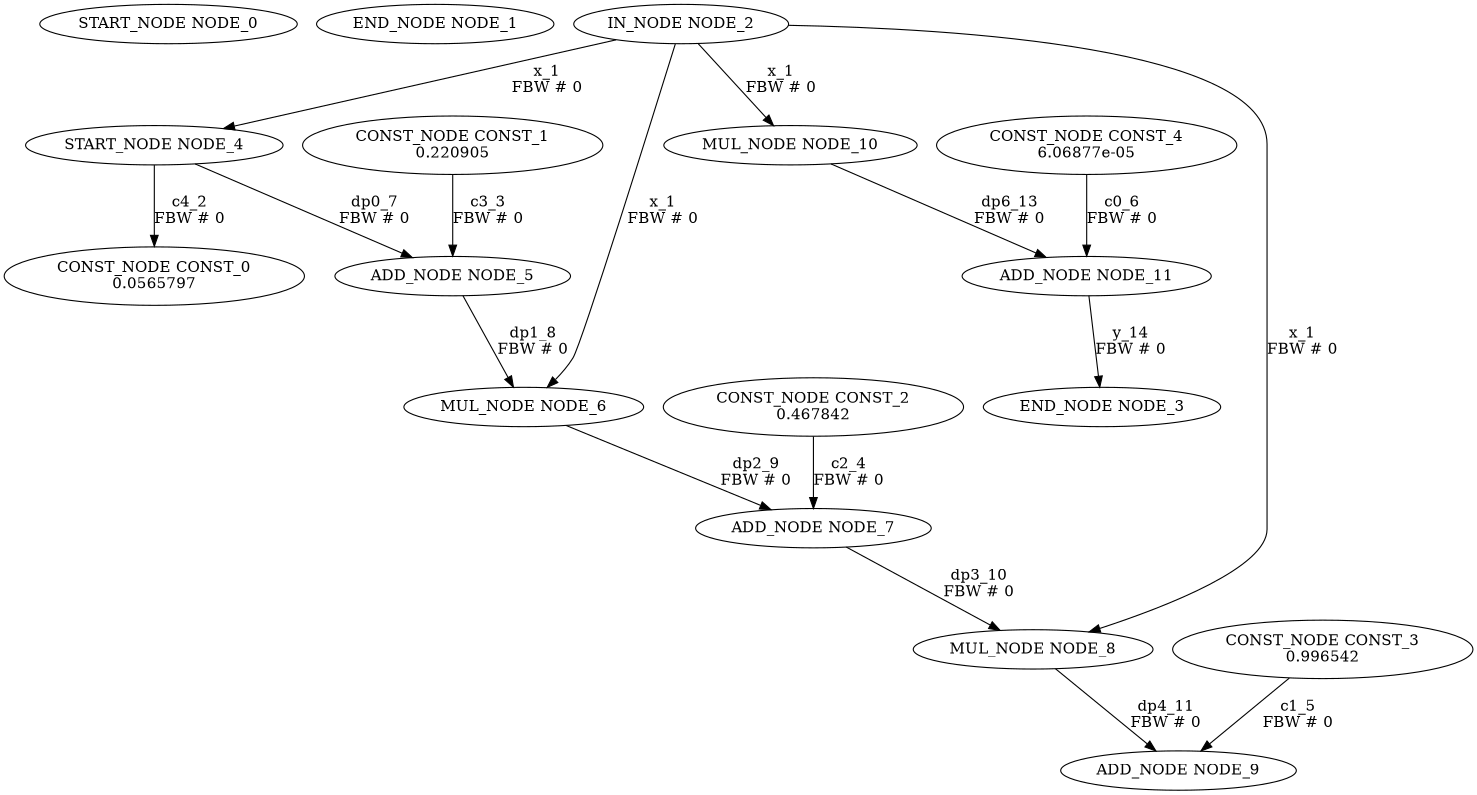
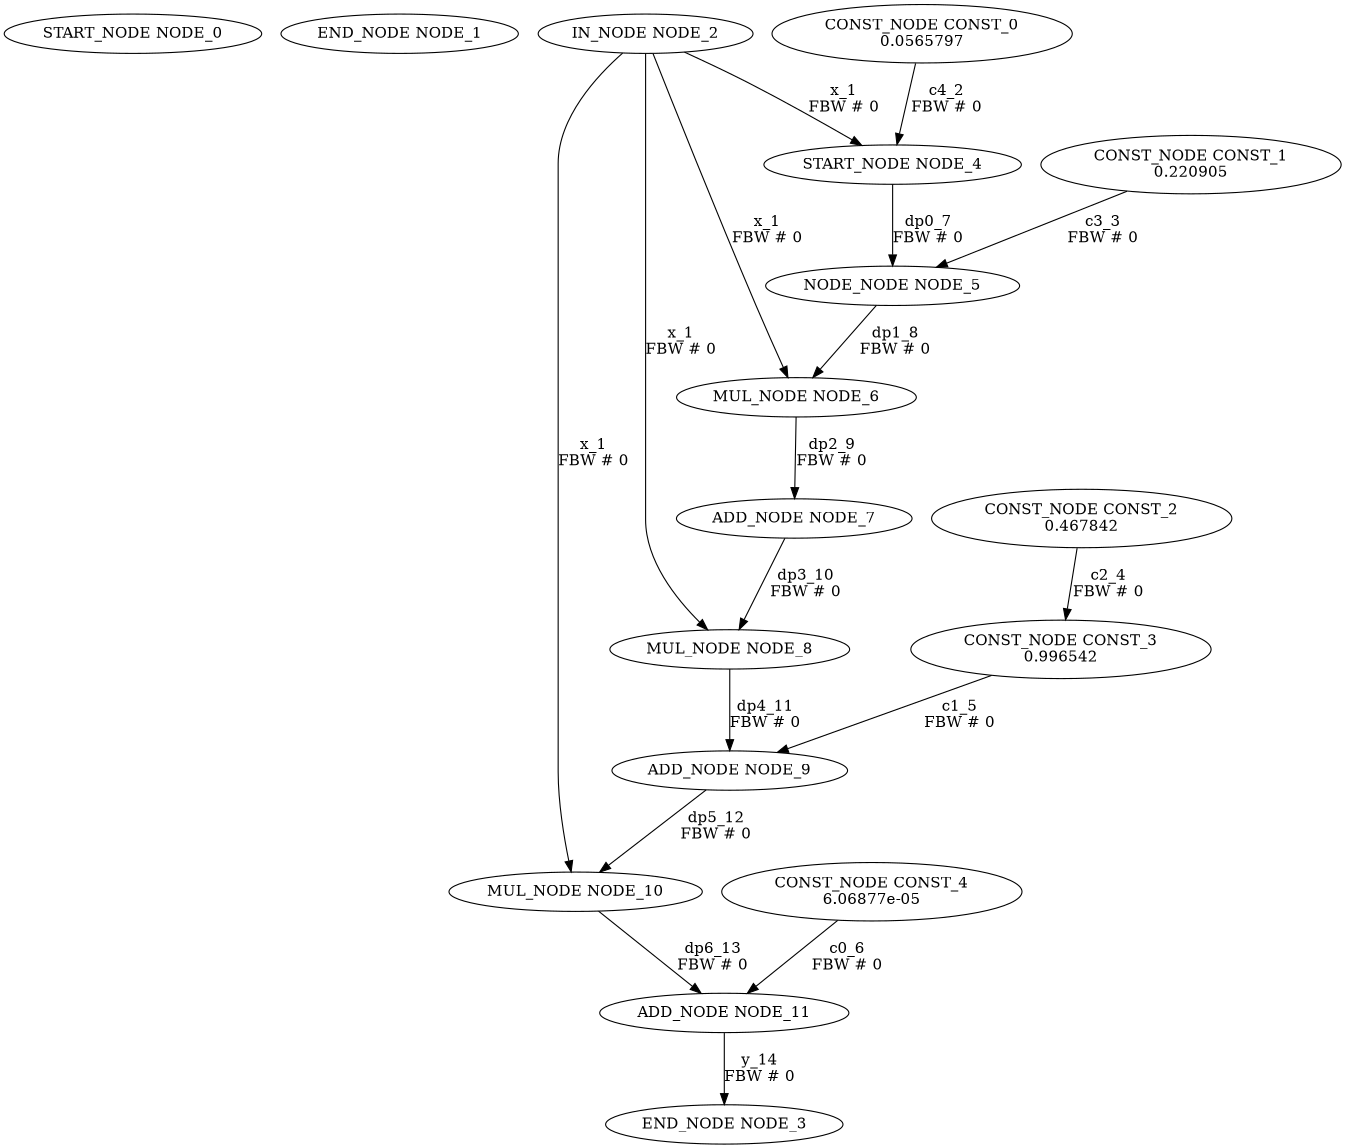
(154, 200) -> (908, 99)
(453, 276) -> (893, 286)
(813, 467) -> (1072, 578)
none -> (657, 828)
